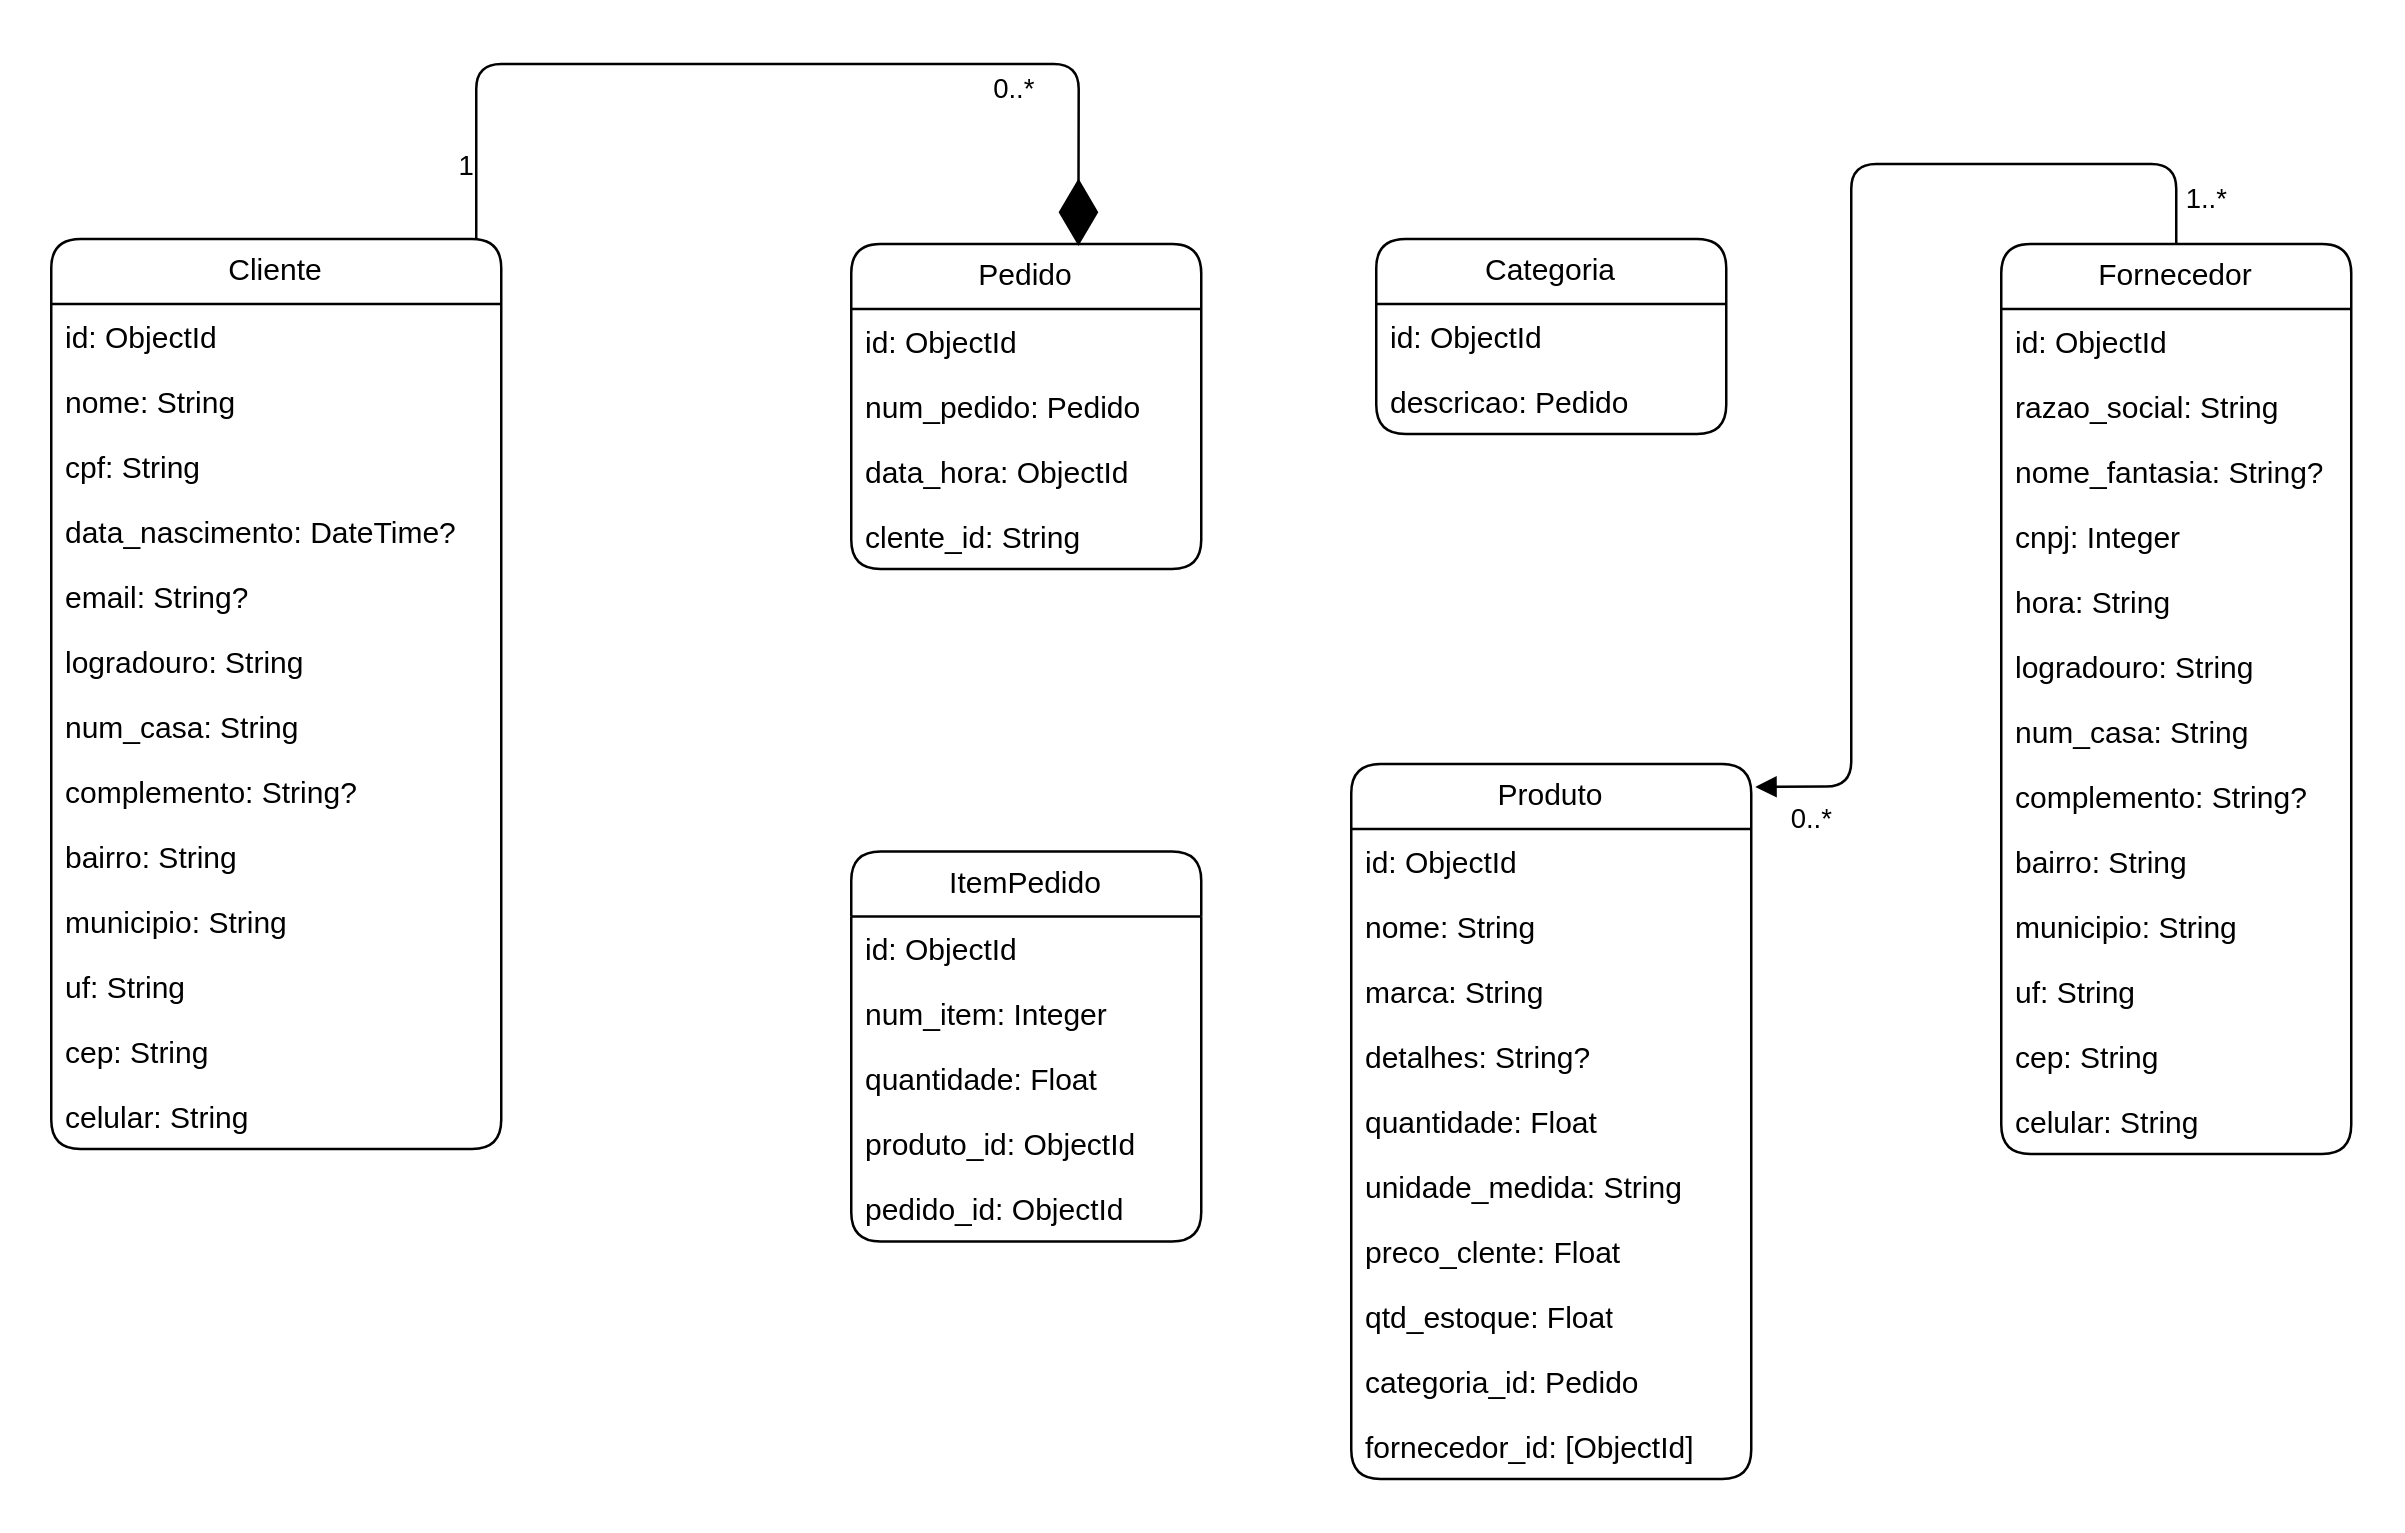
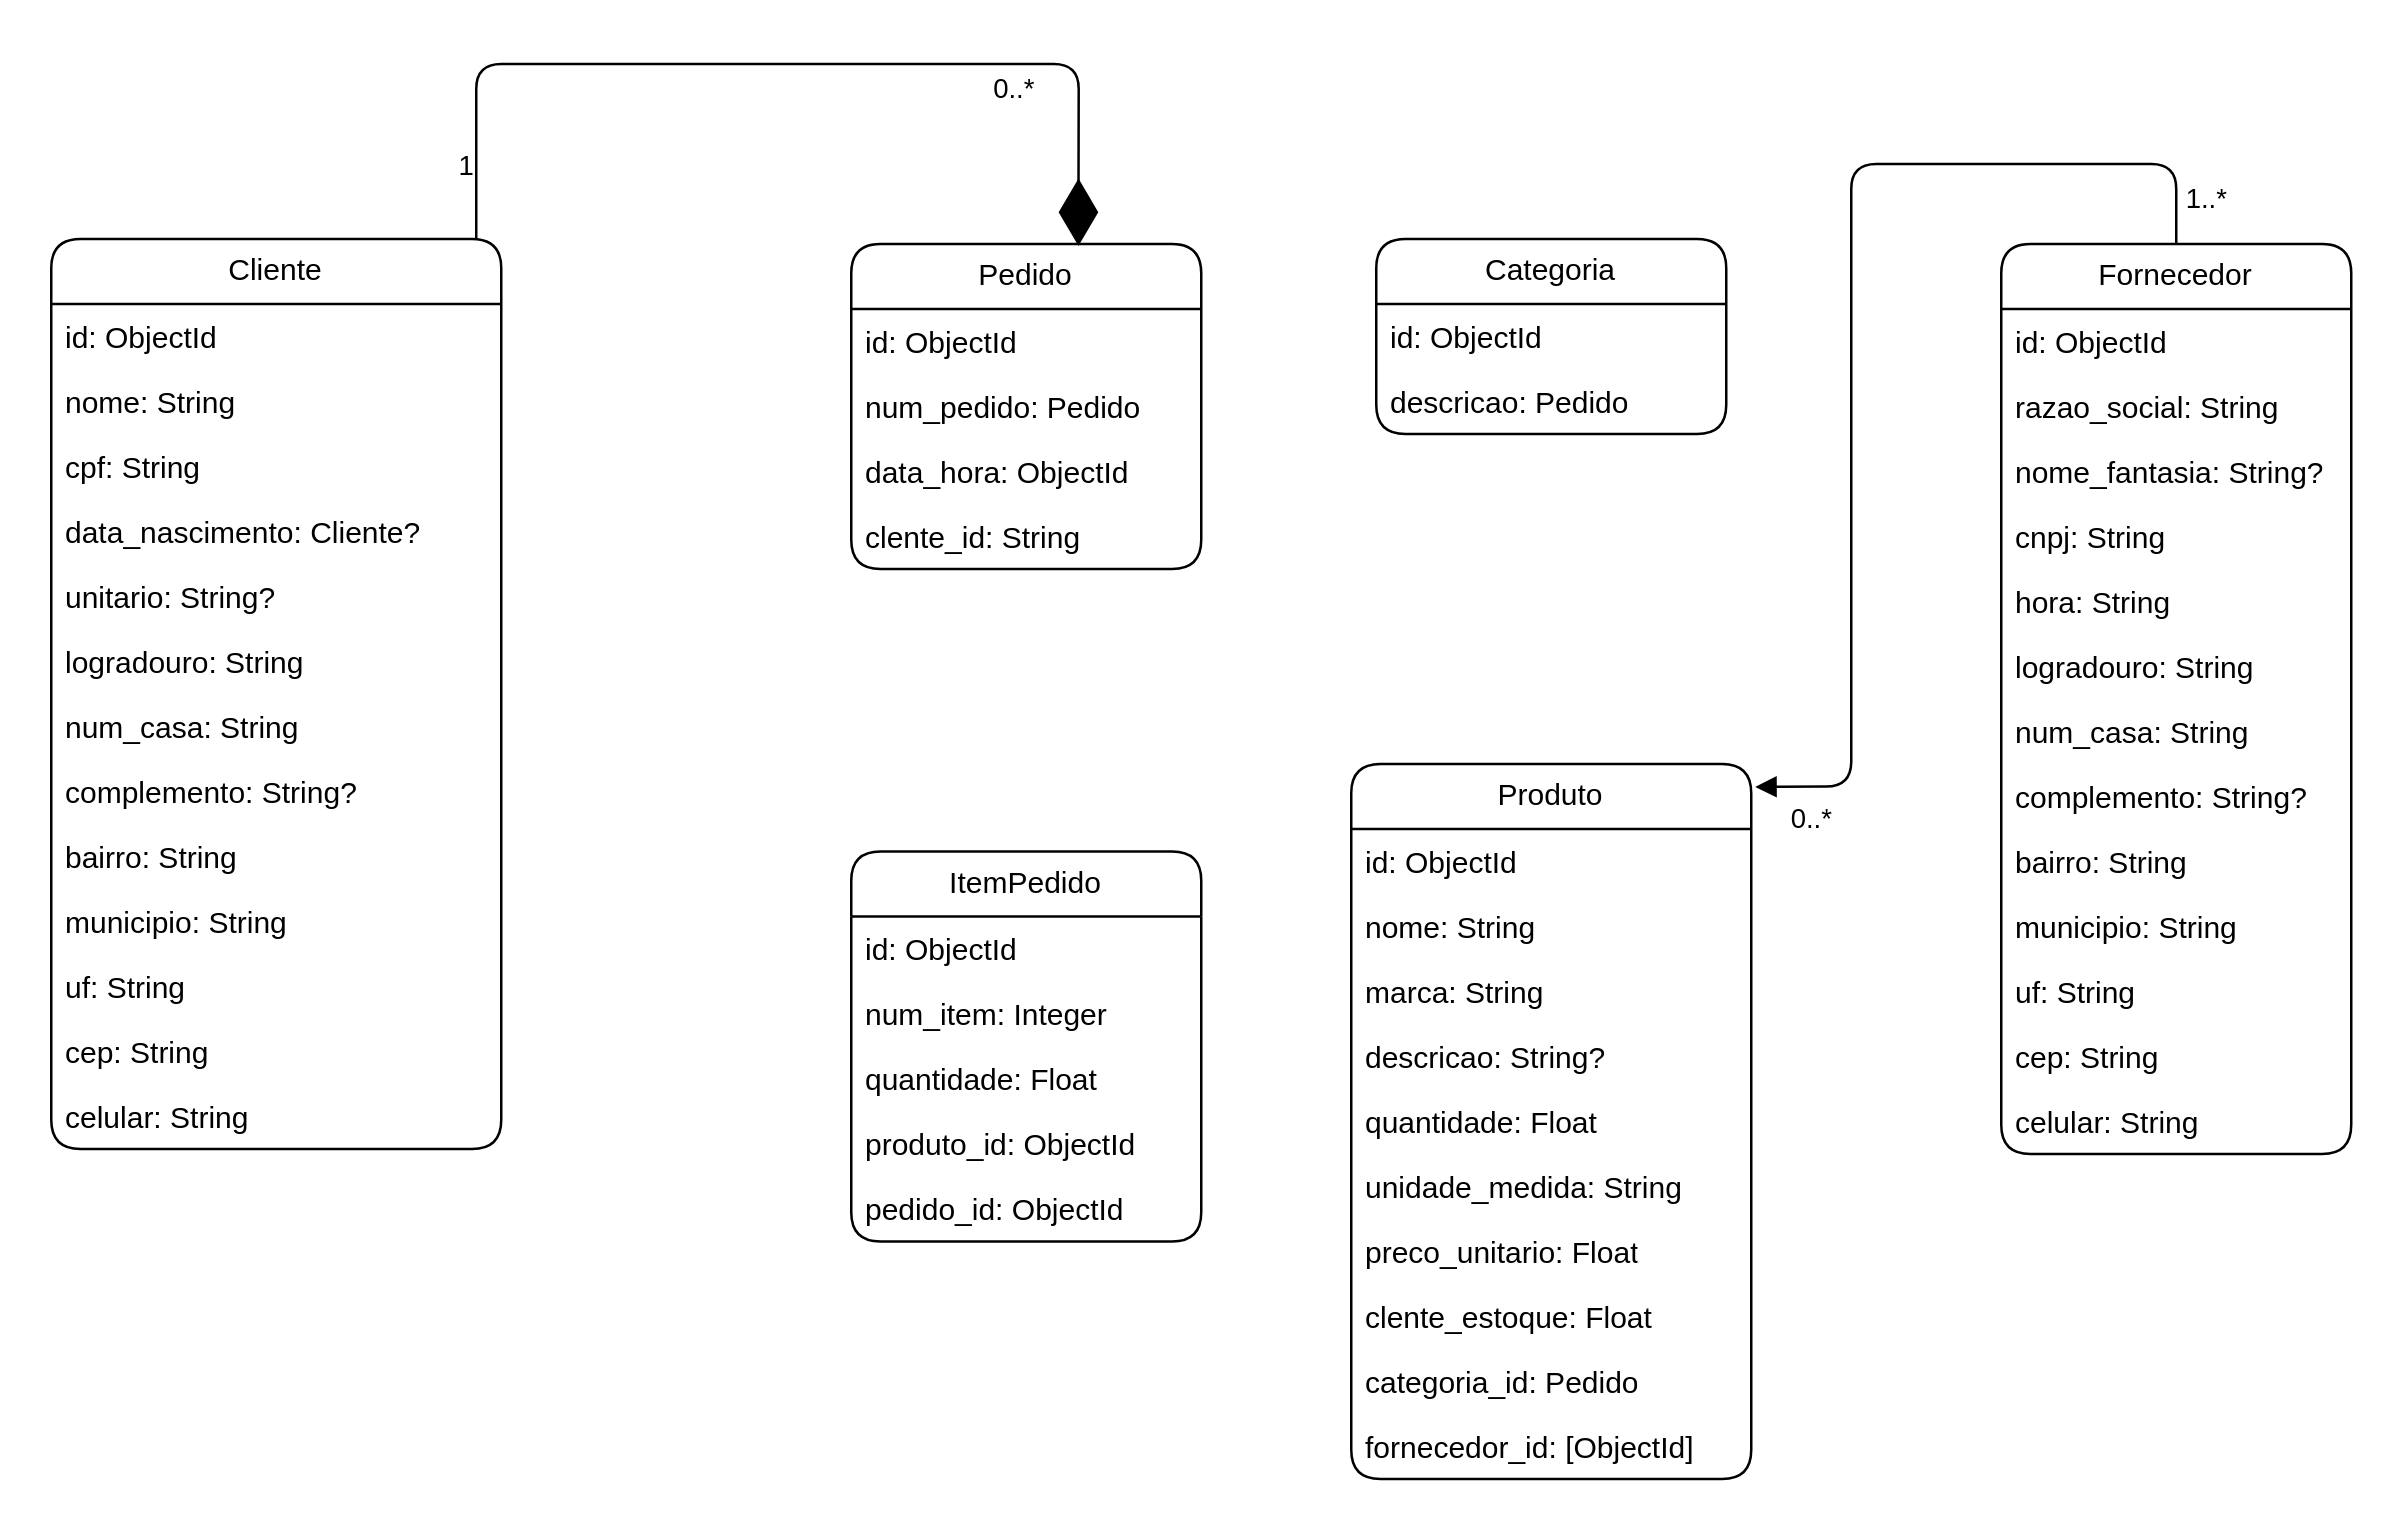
(269, 534) -> (257, 534)
(2118, 539) -> (2105, 539)
(164, 599) -> (190, 599)
(1493, 1059) -> (1502, 1059)
(1510, 1254) -> (1523, 1254)
(1506, 1319) -> (1527, 1319)
